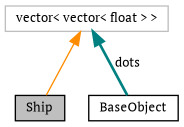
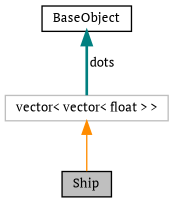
(113, 70) -> (87, 70)
